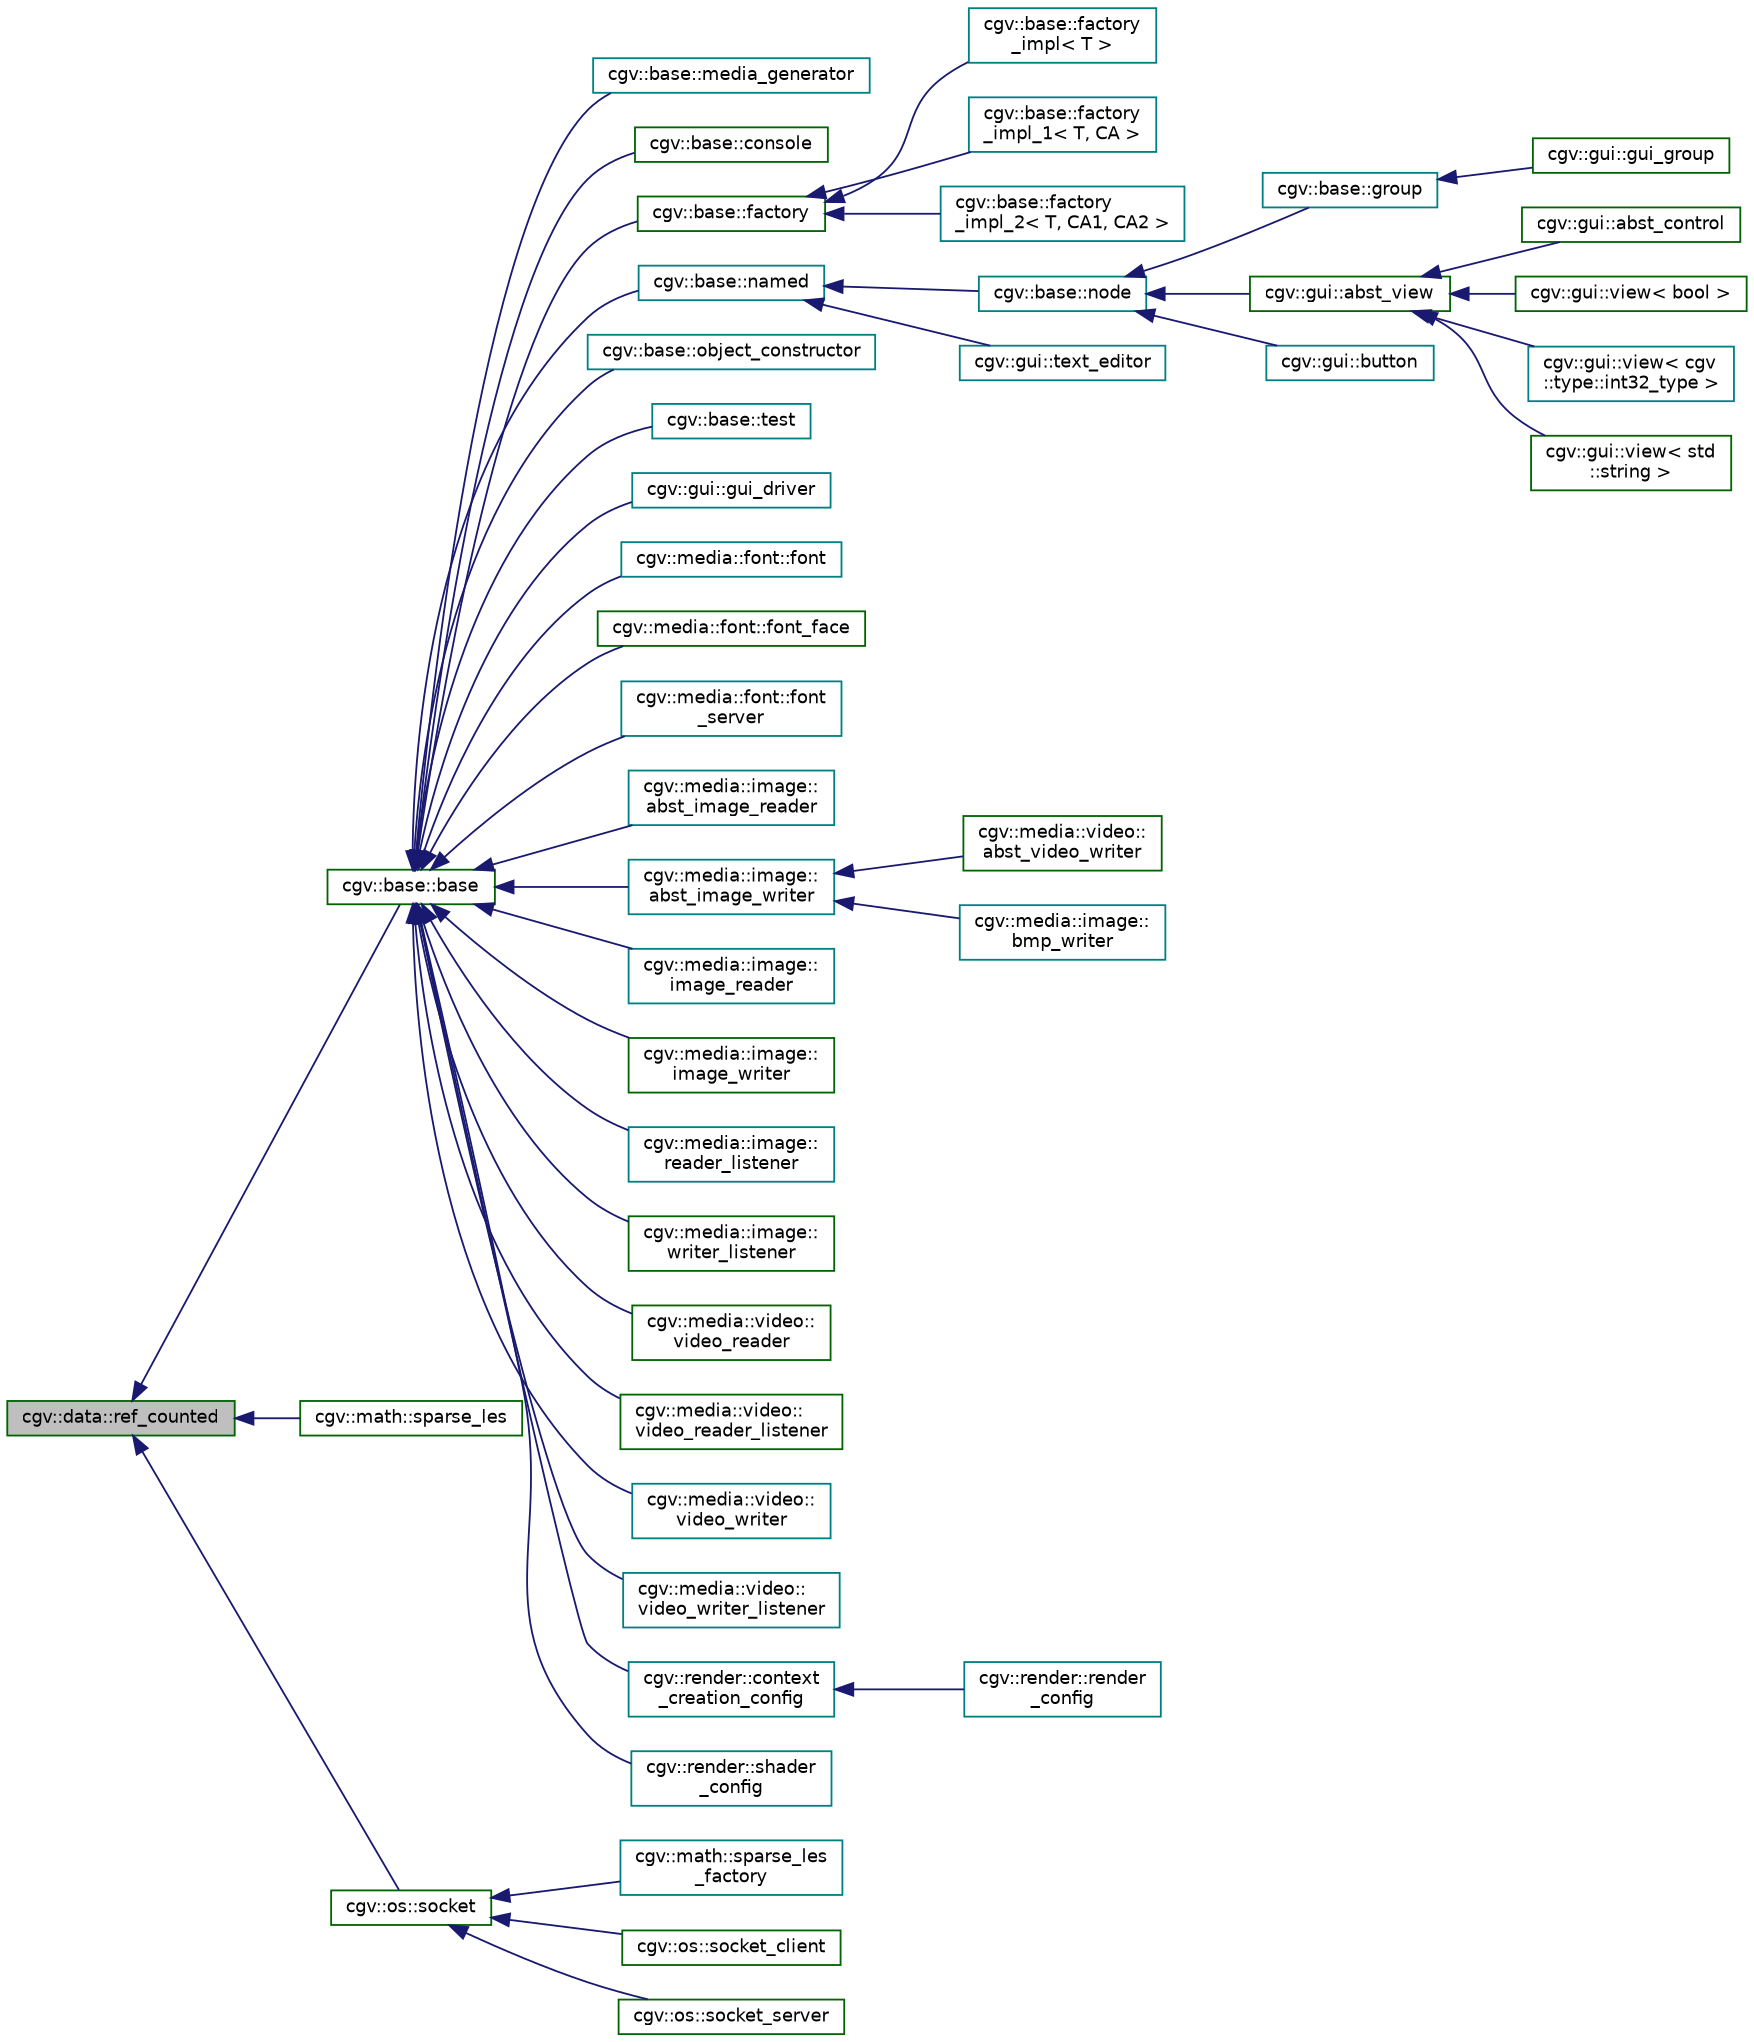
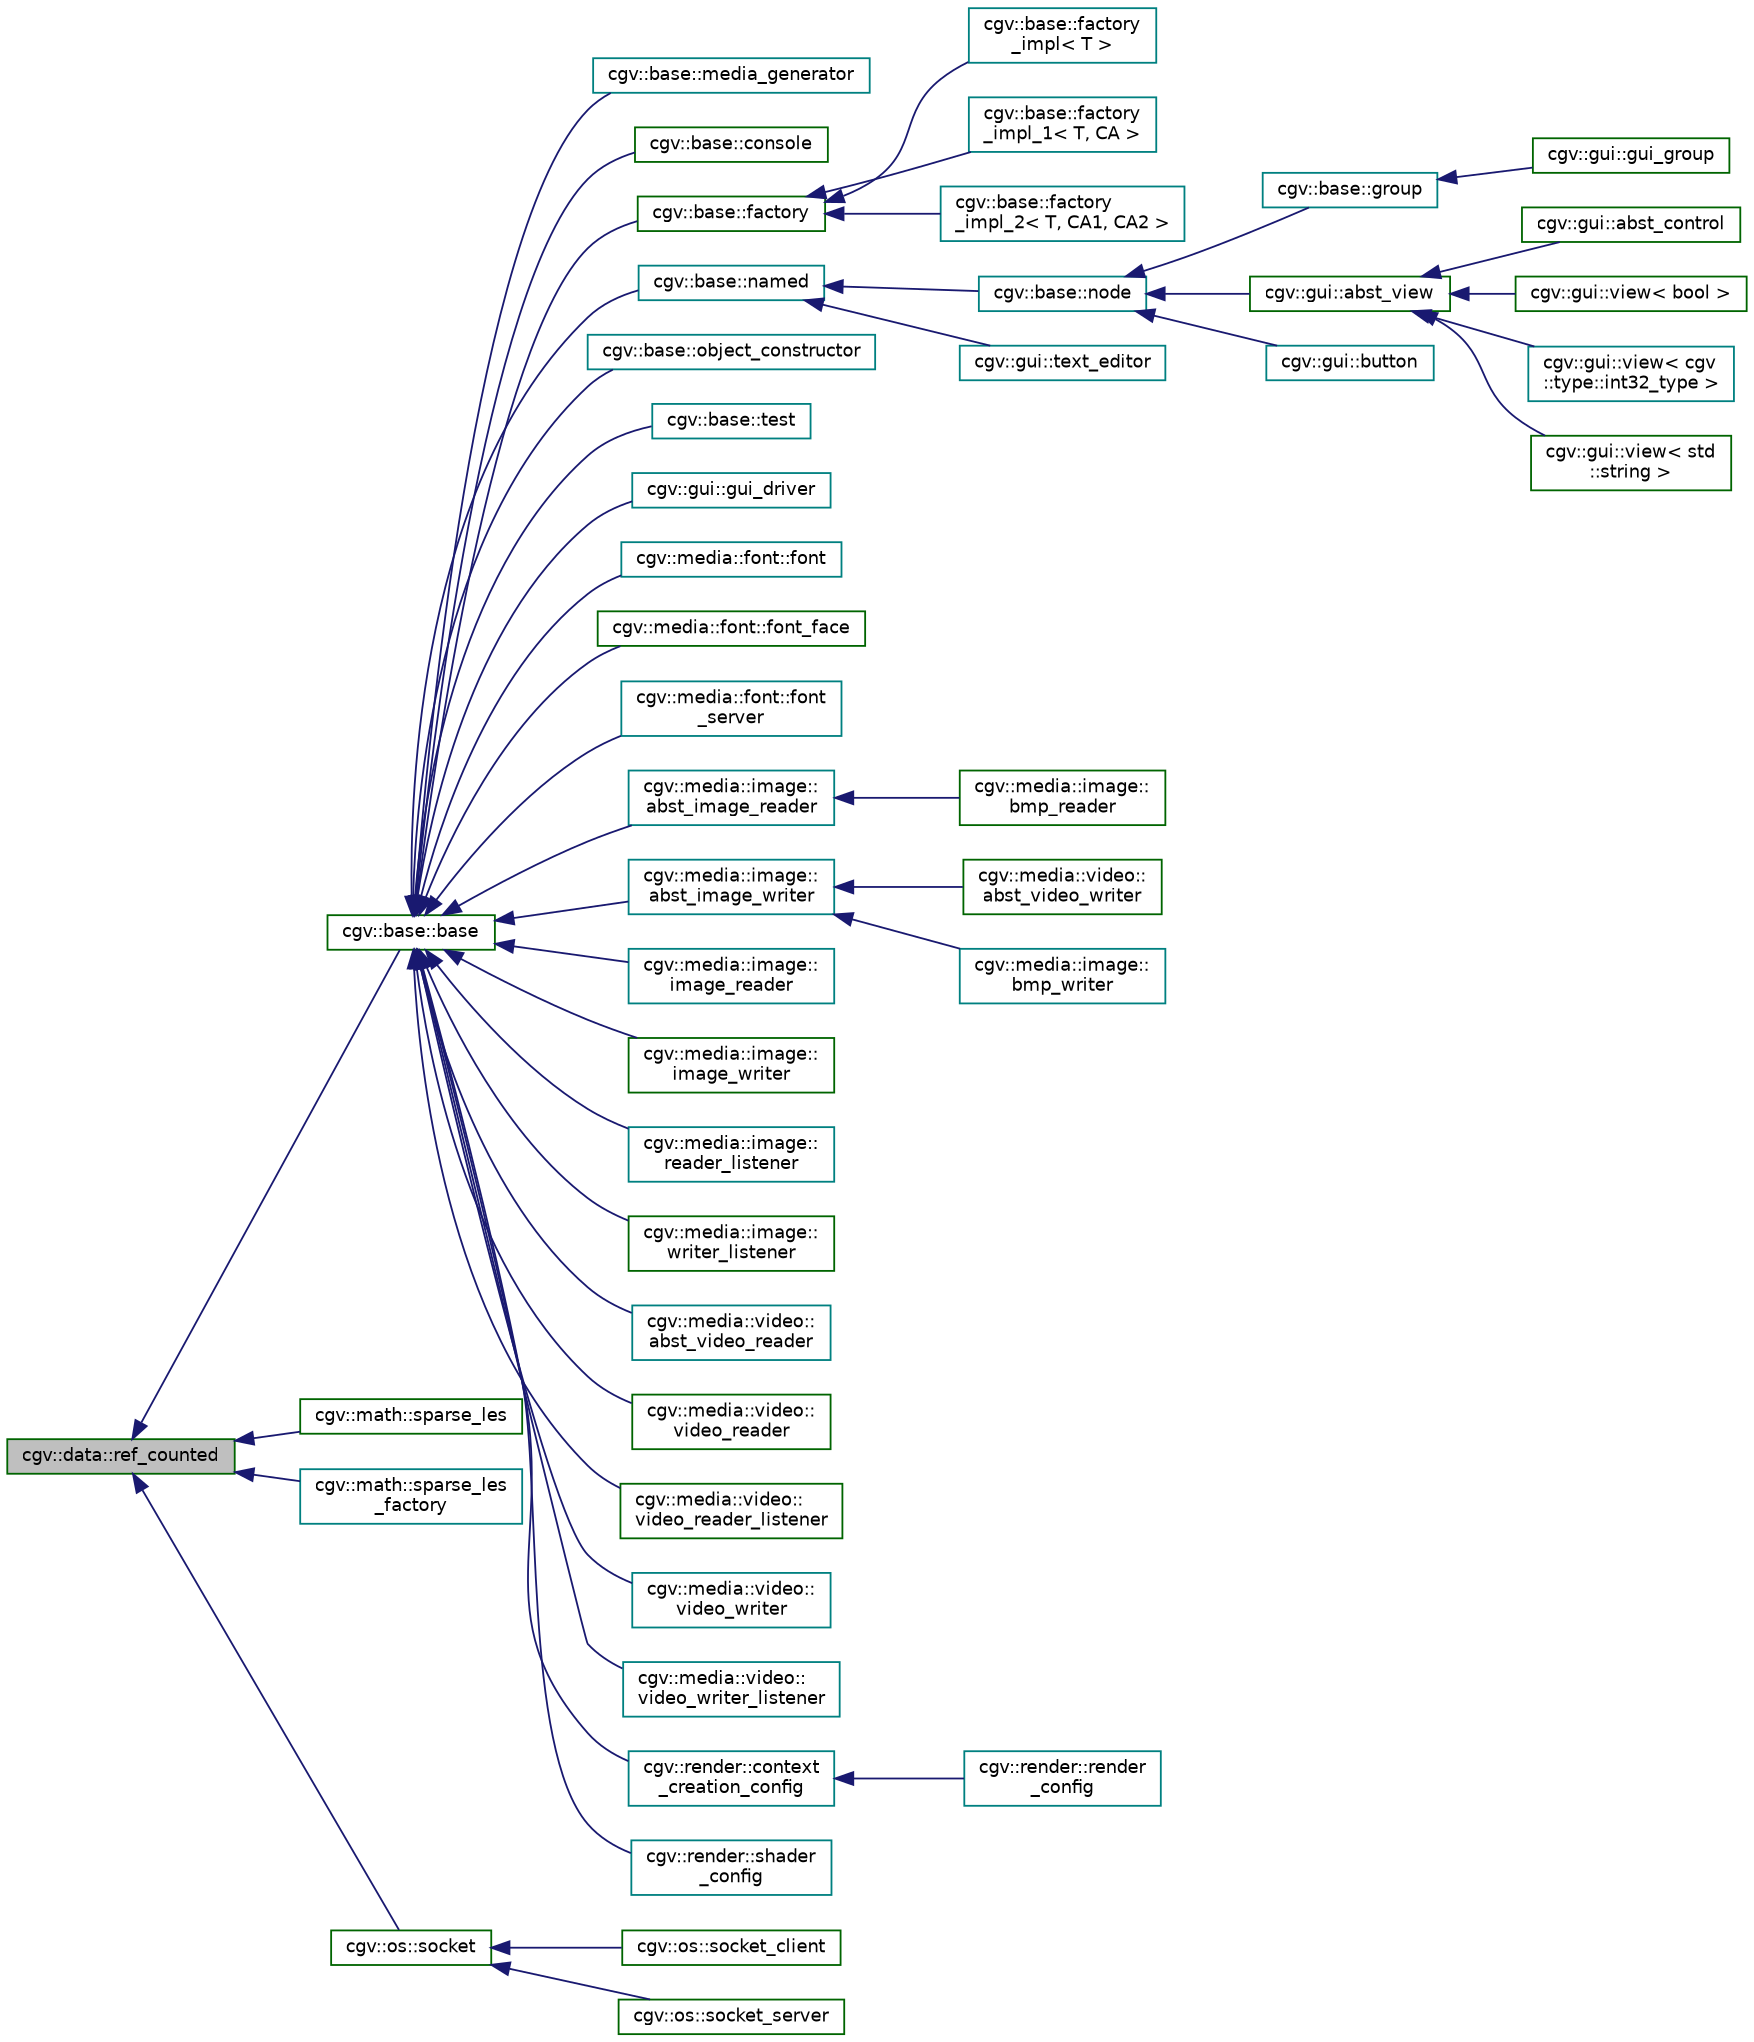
none -> (1063, 798)
none -> (731, 1333)
(565, 1888) -> (277, 1478)
